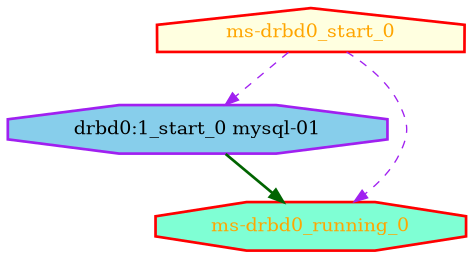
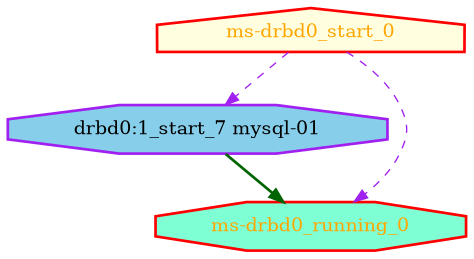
(198, 129) -> (198, 129)
